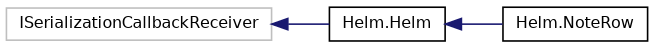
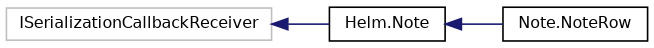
(387, 24) -> (387, 24)
(575, 24) -> (575, 24)
